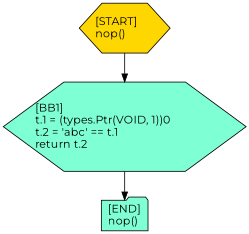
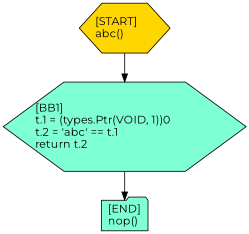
(125, 28) -> (125, 28)
